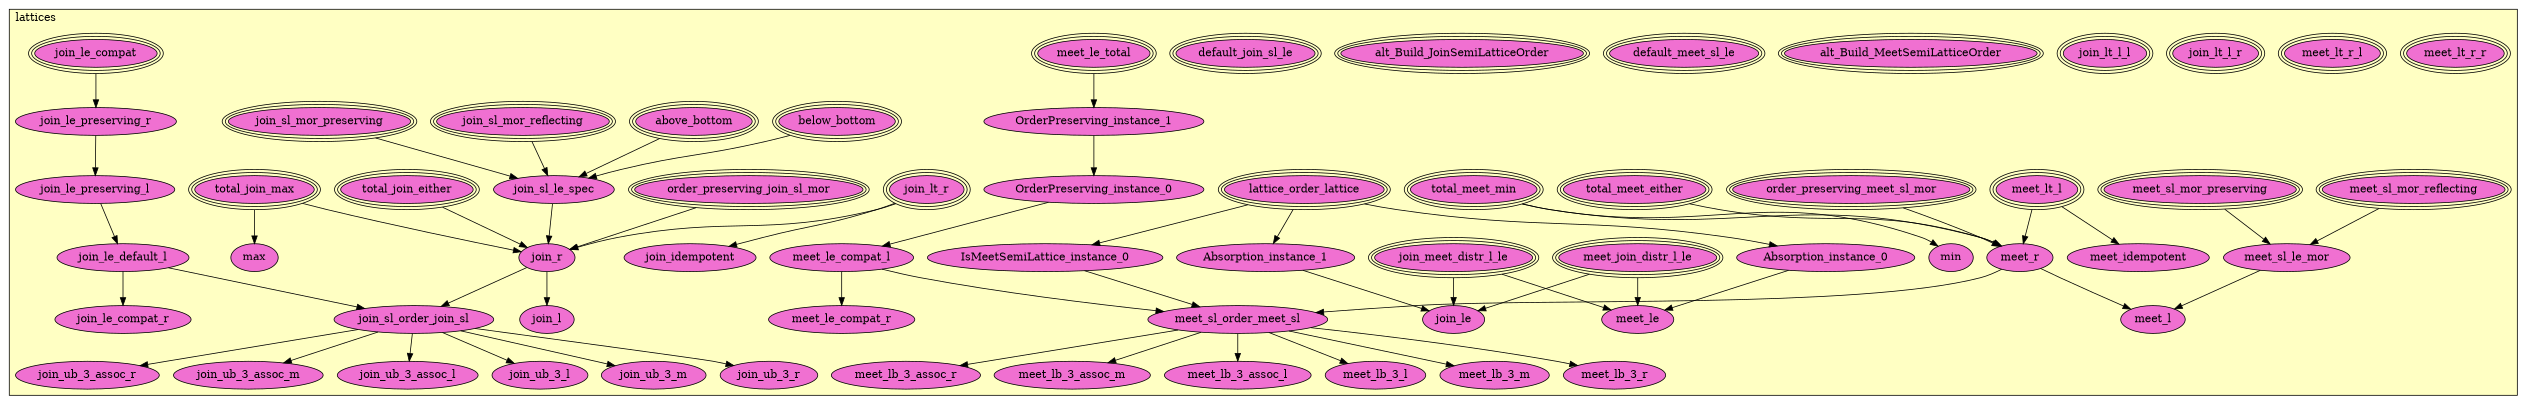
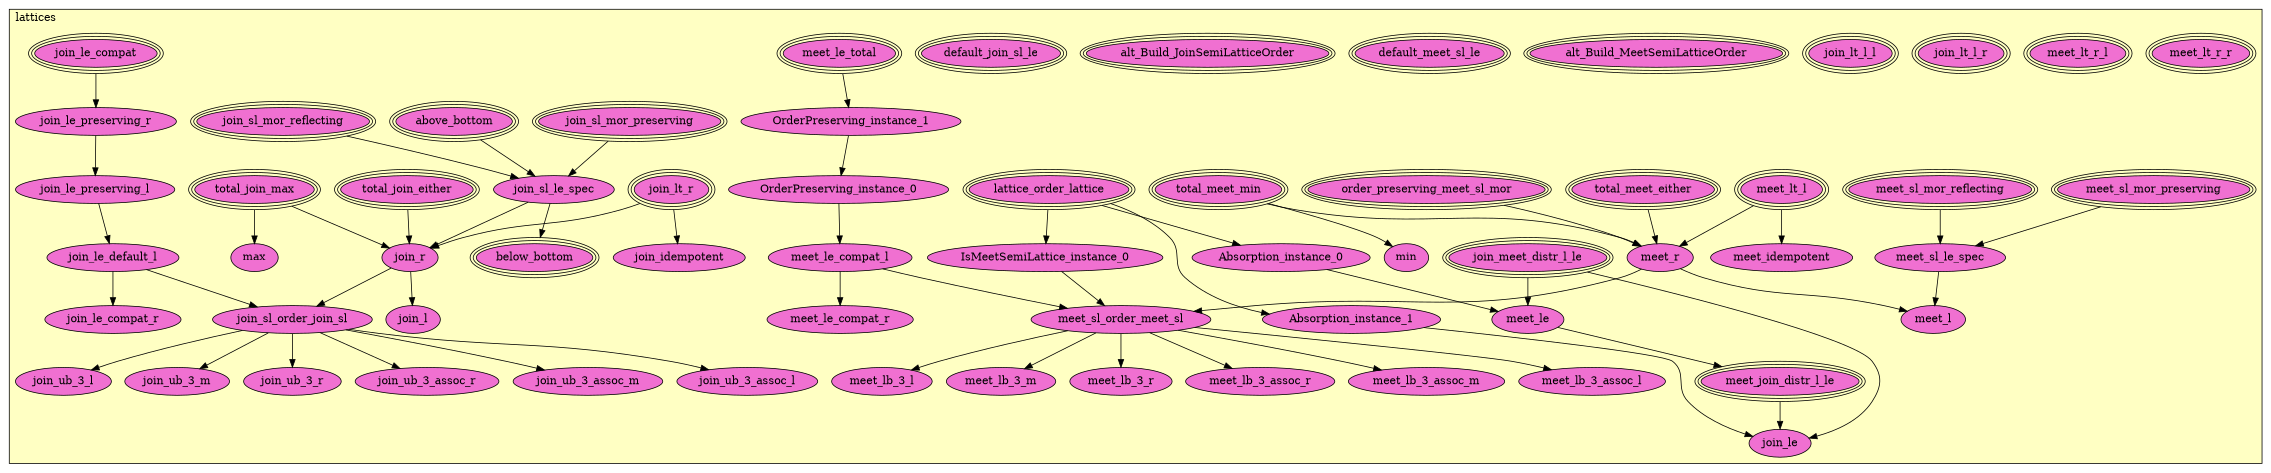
(693, 155) -> (546, 217)
(749, 190) -> none
(2287, 258) -> (1940, 258)
(1638, 288) -> (1636, 346)
